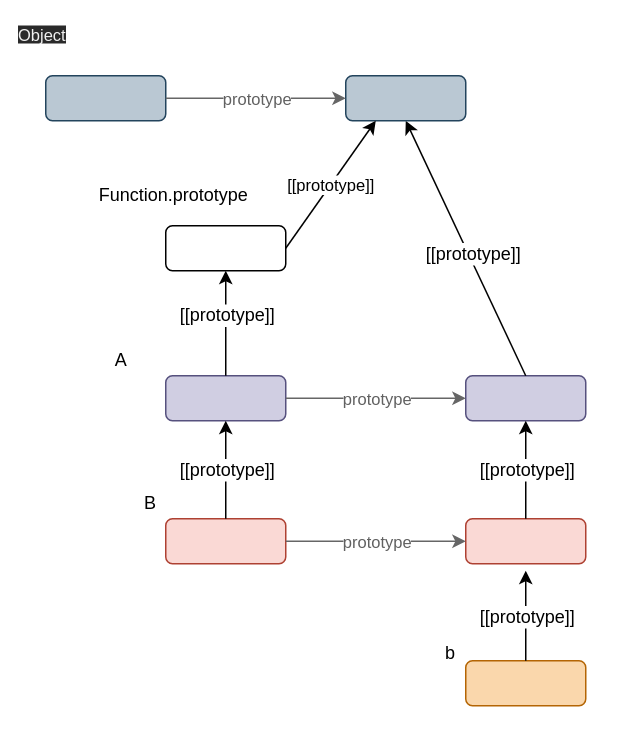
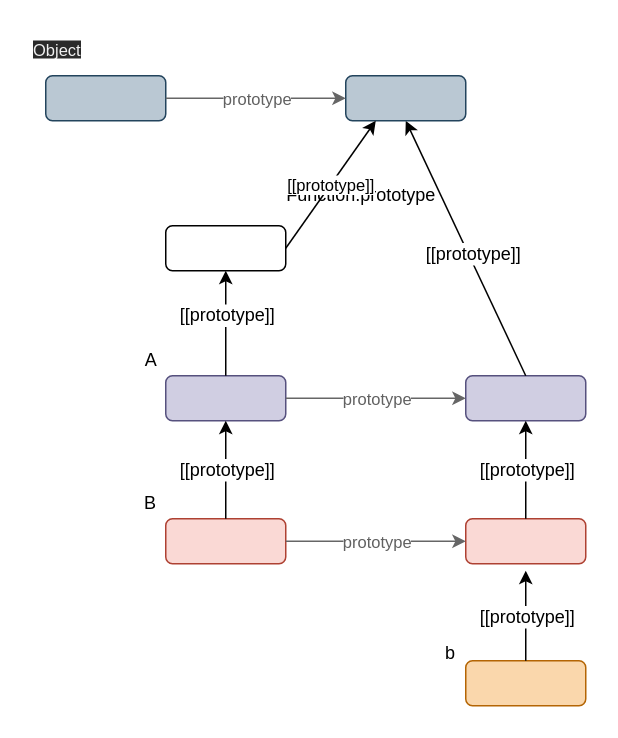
(61, 38) -> (76, 53)
(173, 196) -> (361, 196)
(121, 361) -> (151, 361)
